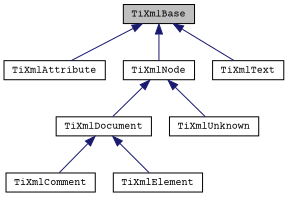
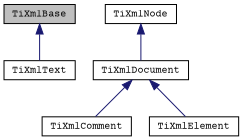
(159, 47) -> none
(55, 70) -> none
(214, 126) -> none
